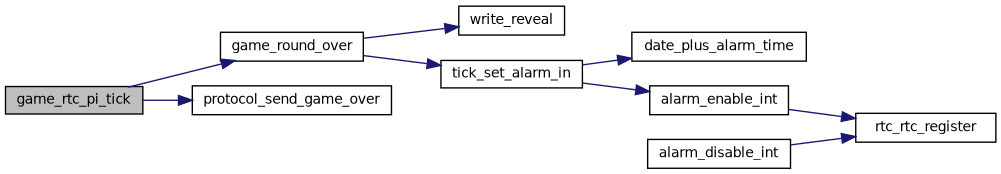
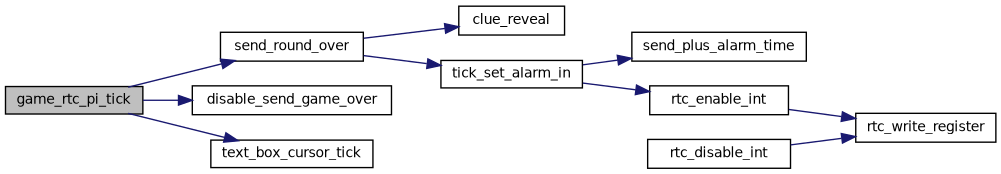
(512, 21) -> (512, 21)
(292, 47) -> (292, 47)
(719, 47) -> (719, 47)
(292, 100) -> (292, 100)
(719, 100) -> (719, 100)
(926, 128) -> (926, 128)
none -> (292, 154)
(719, 154) -> (719, 154)
